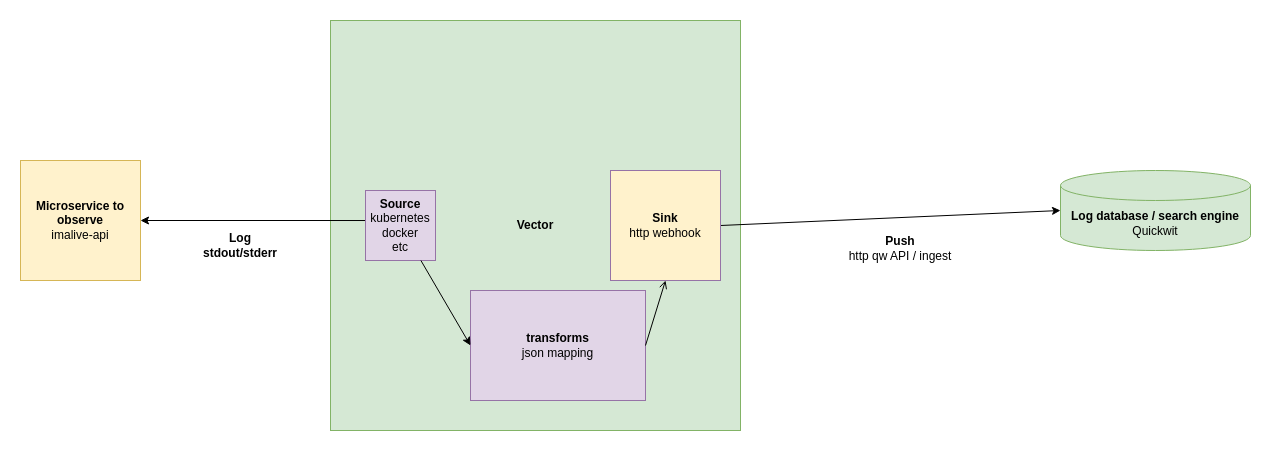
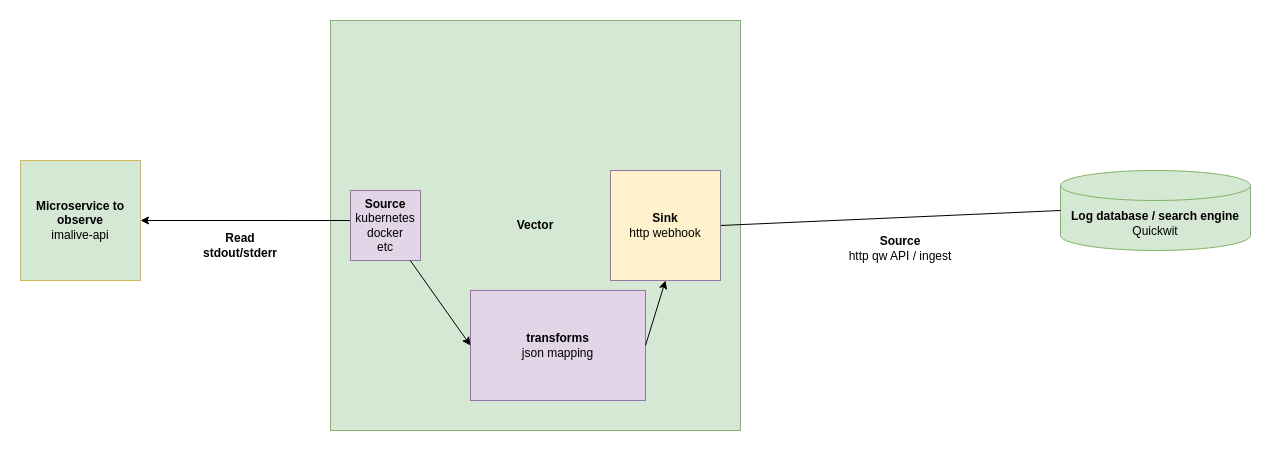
(1052, 211) -> (1054, 211)
(81, 221) -> (81, 221)
(401, 226) -> (386, 226)
(241, 246) -> (241, 246)
(901, 249) -> (901, 249)
(664, 287) -> (663, 289)
